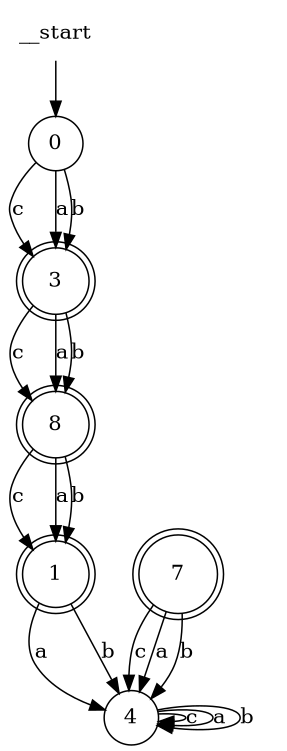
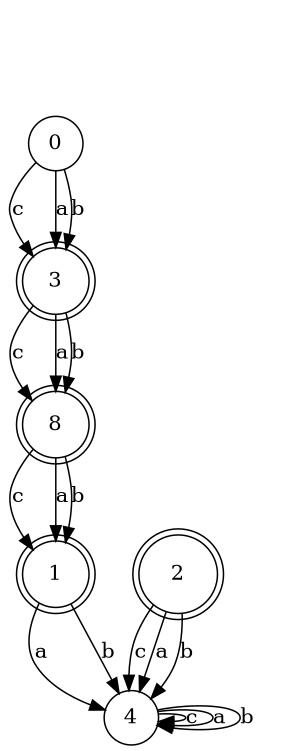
(56, 33) -> none
(178, 574) -> (178, 574)
